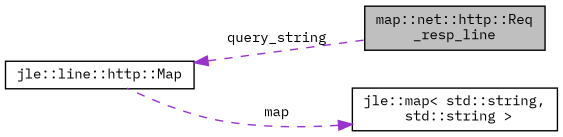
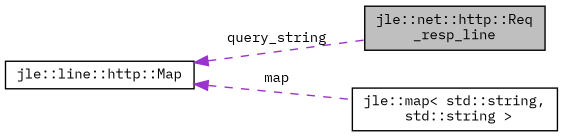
(455, 28) -> (455, 28)
(230, 122) -> (280, 92)
